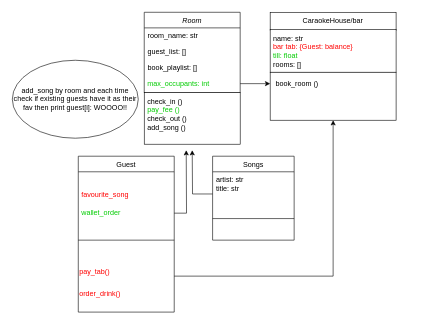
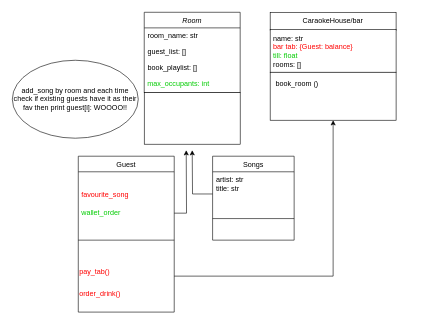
(254, 84) -> none
(192, 114) -> none
